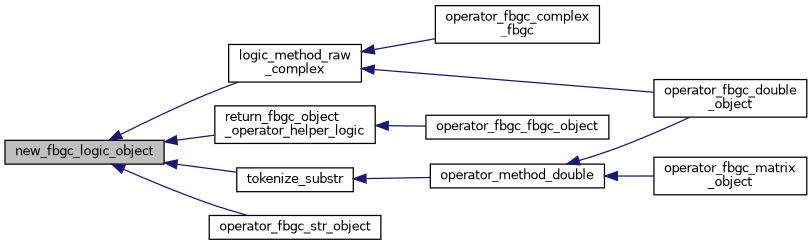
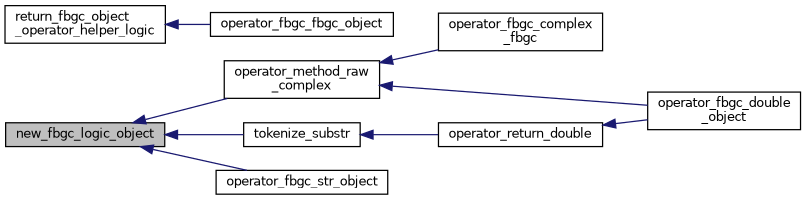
(295, 63) -> (302, 80)
(196, 138) -> none
(517, 176) -> (521, 135)
(730, 176) -> none
